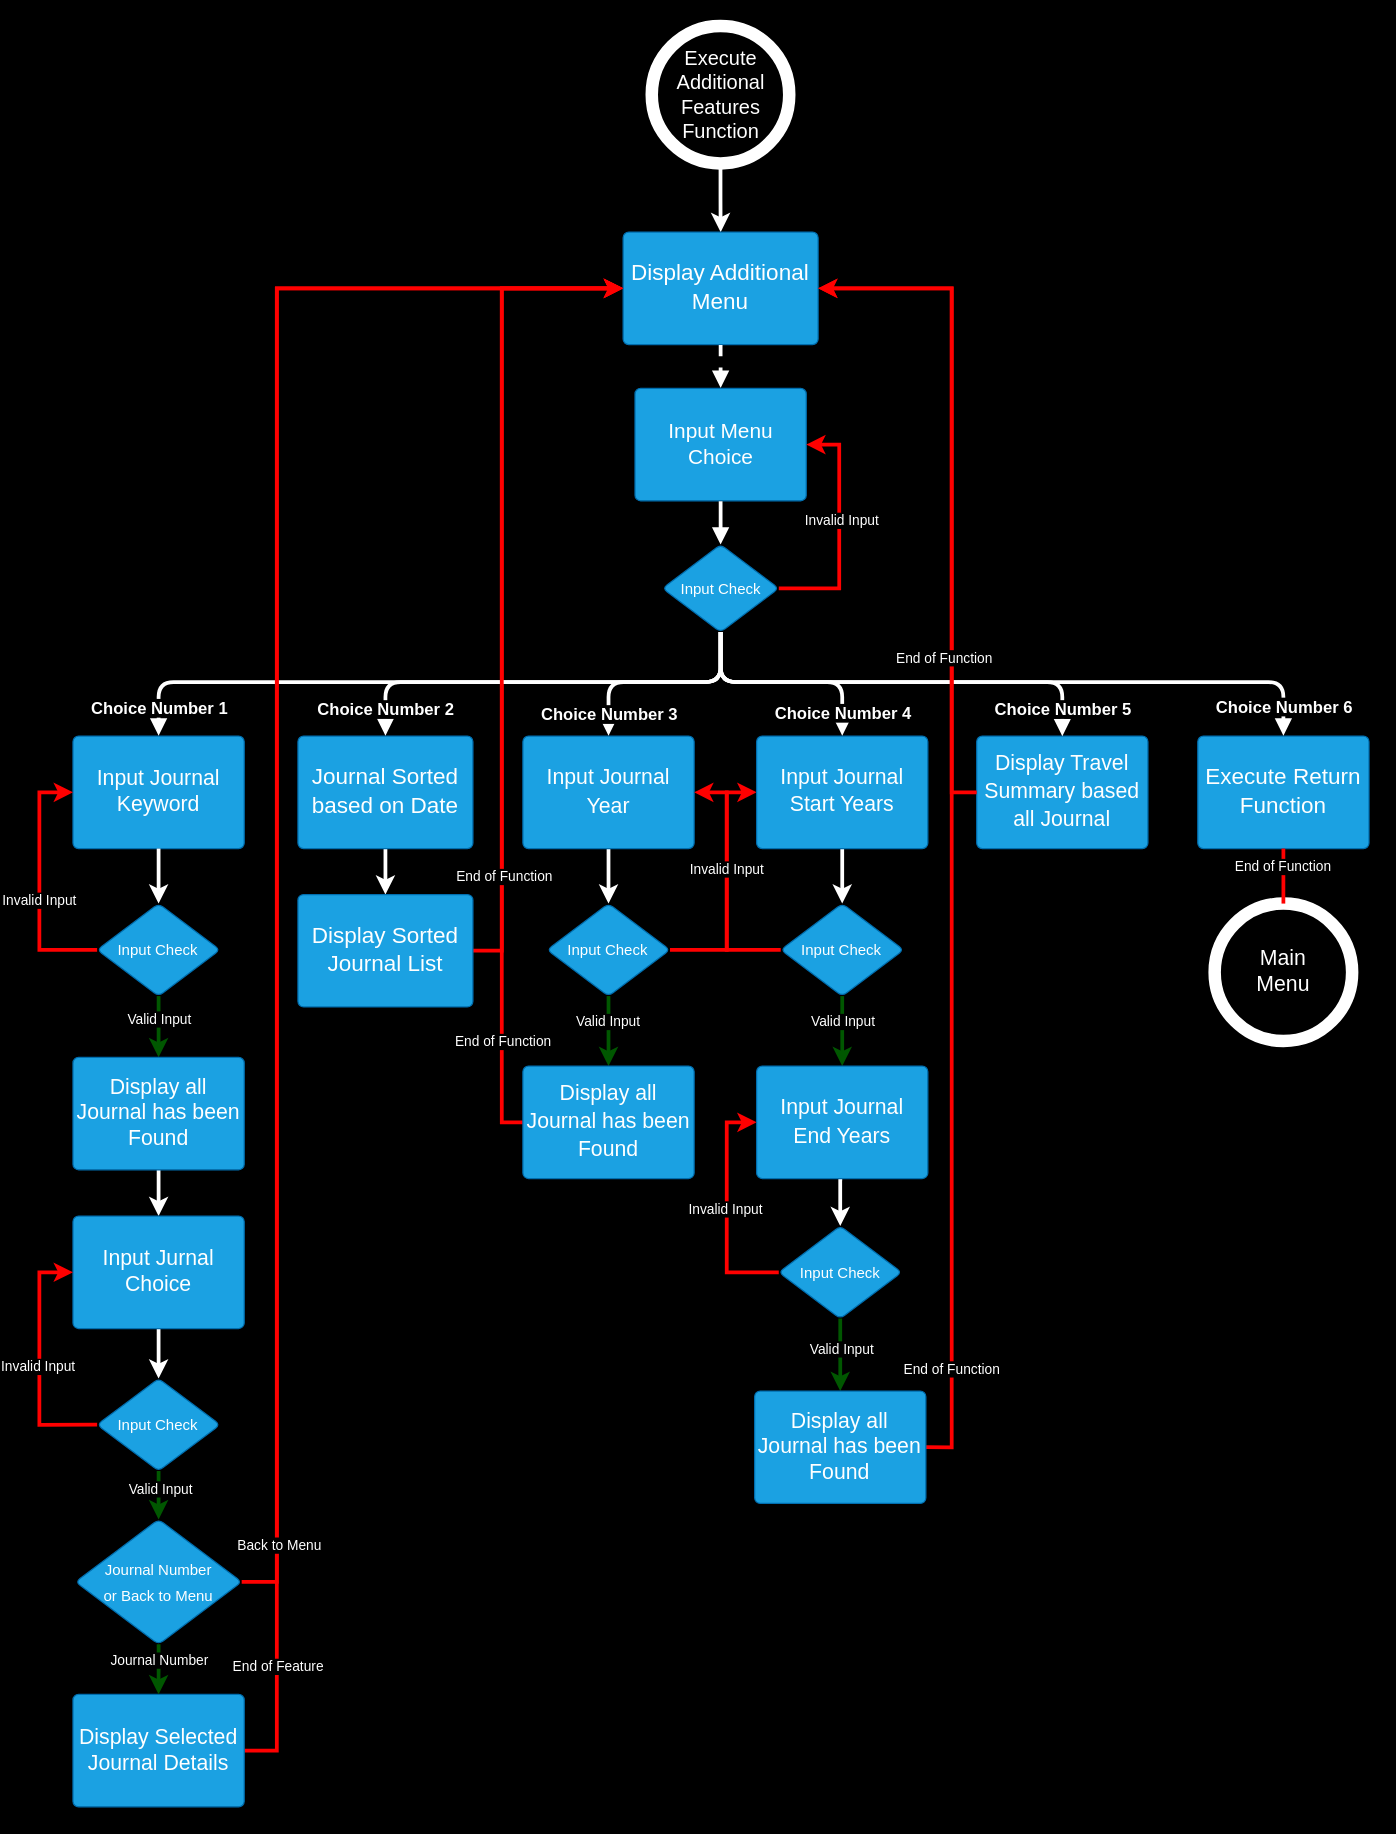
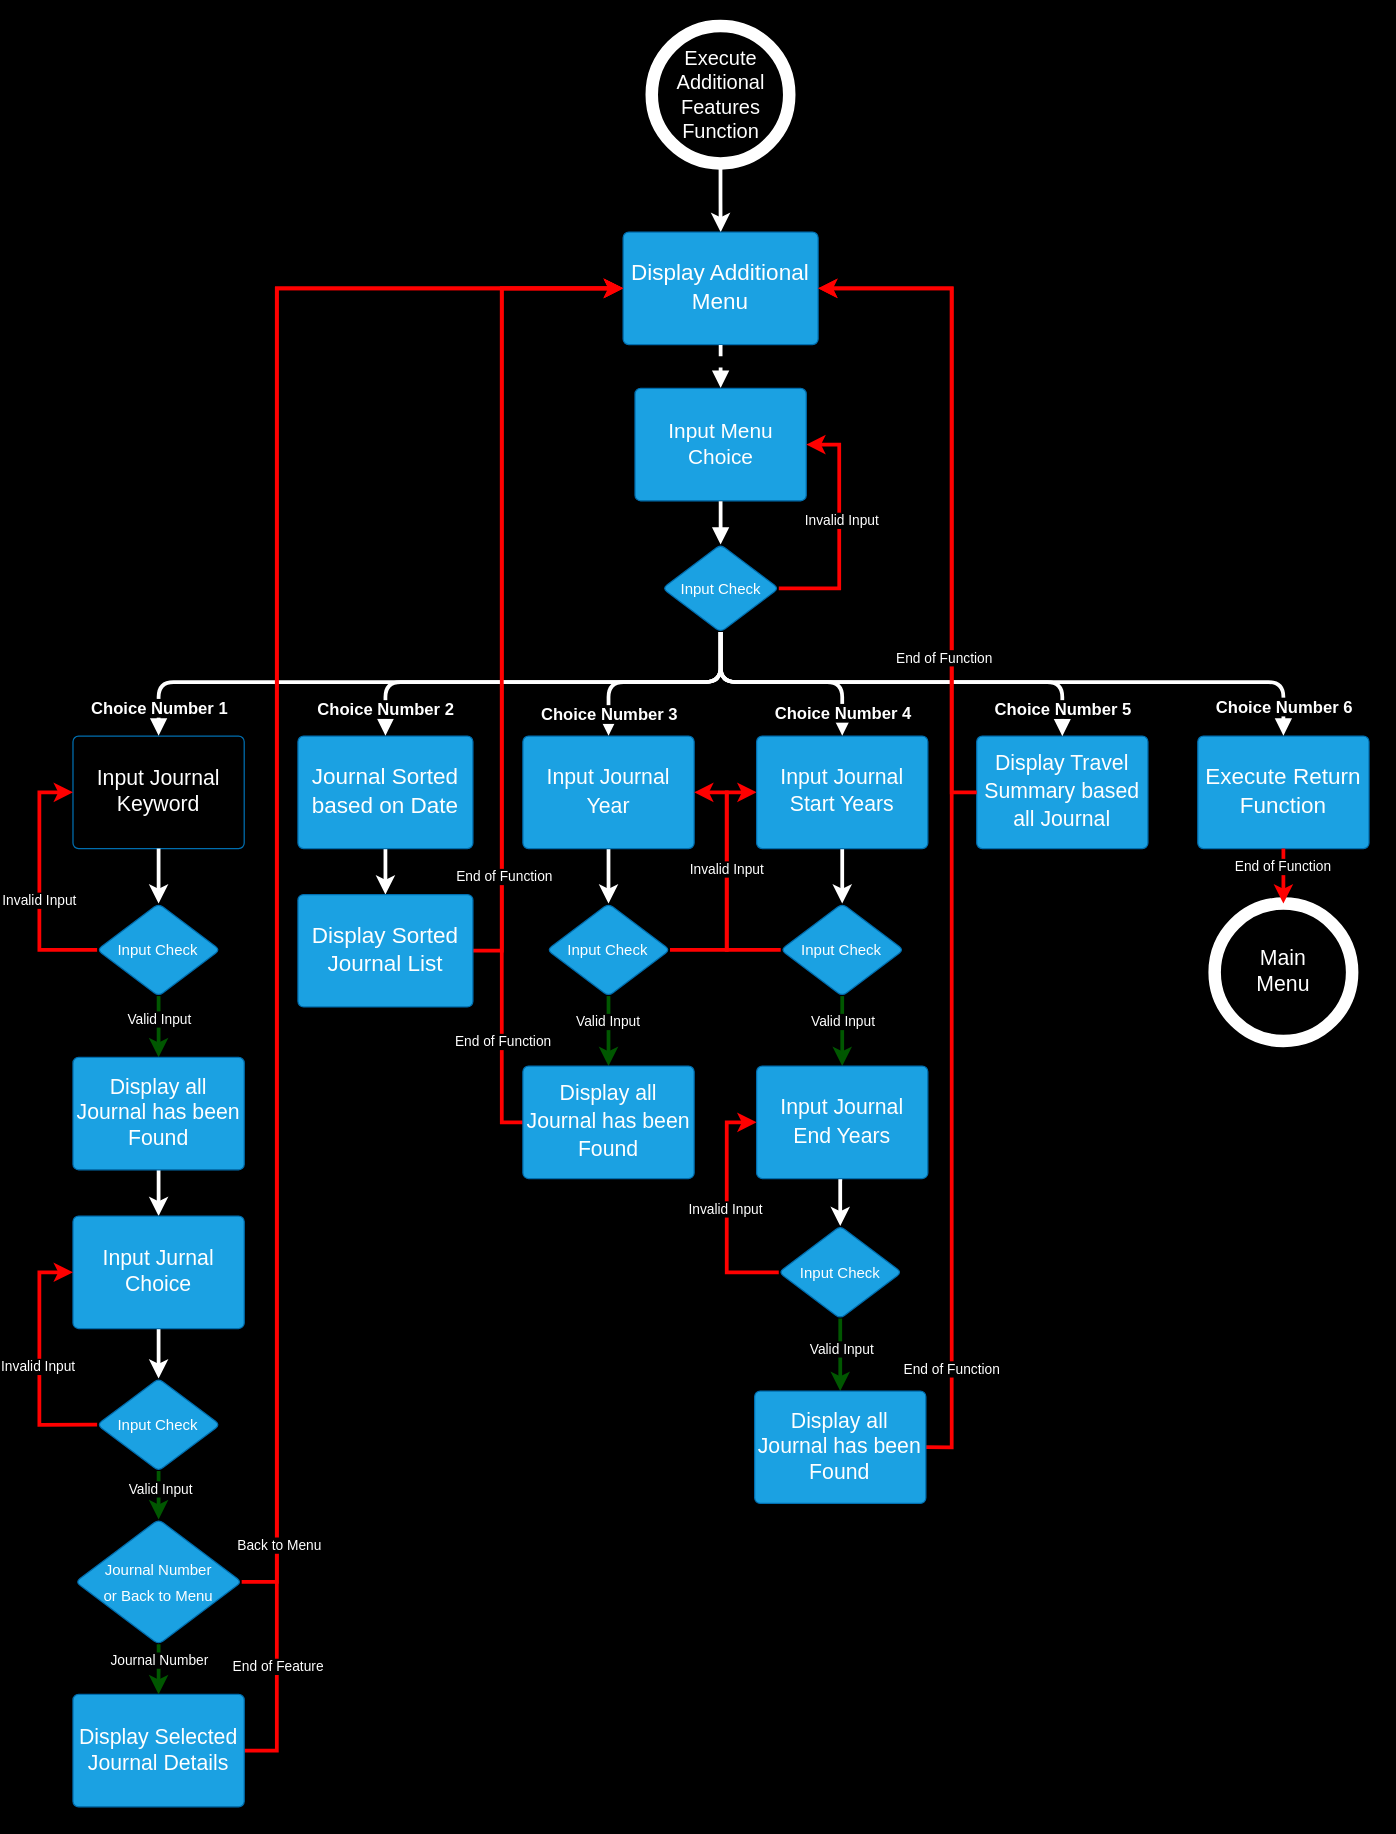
(159, 792) -> (159, 792)
(1284, 894) -> (1284, 888)
